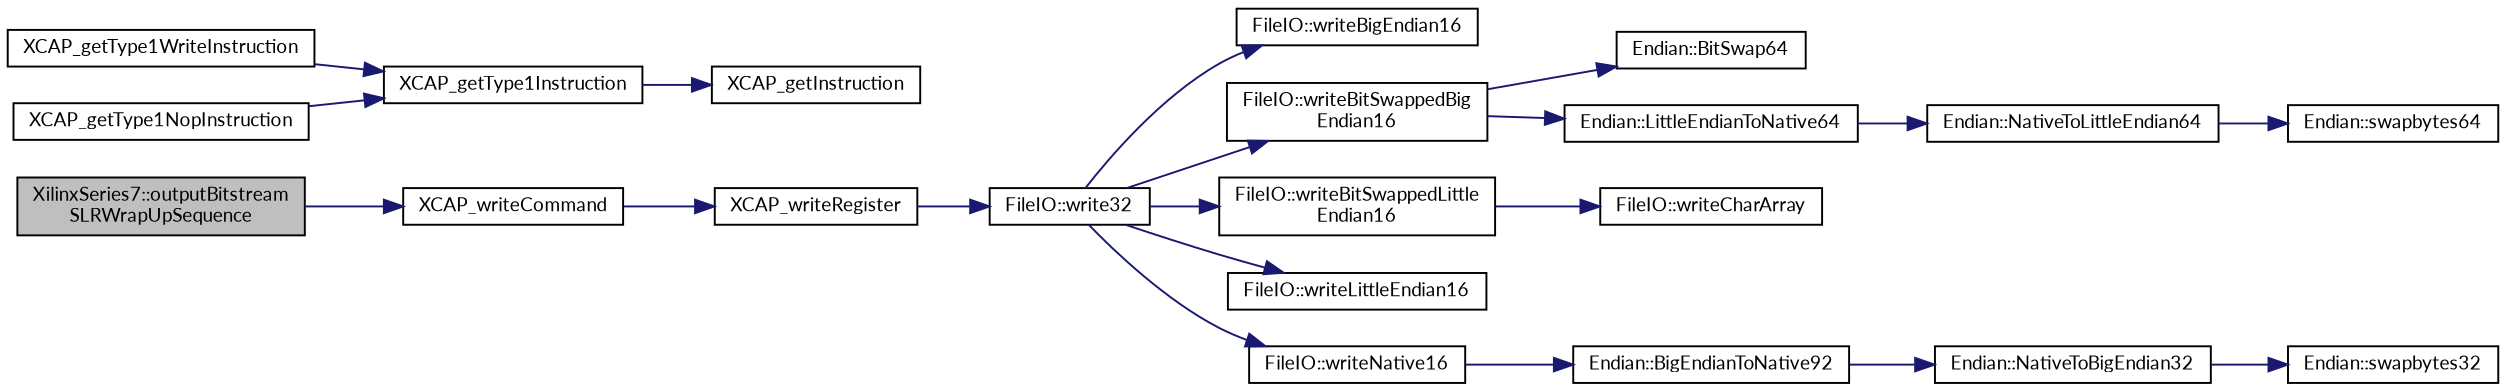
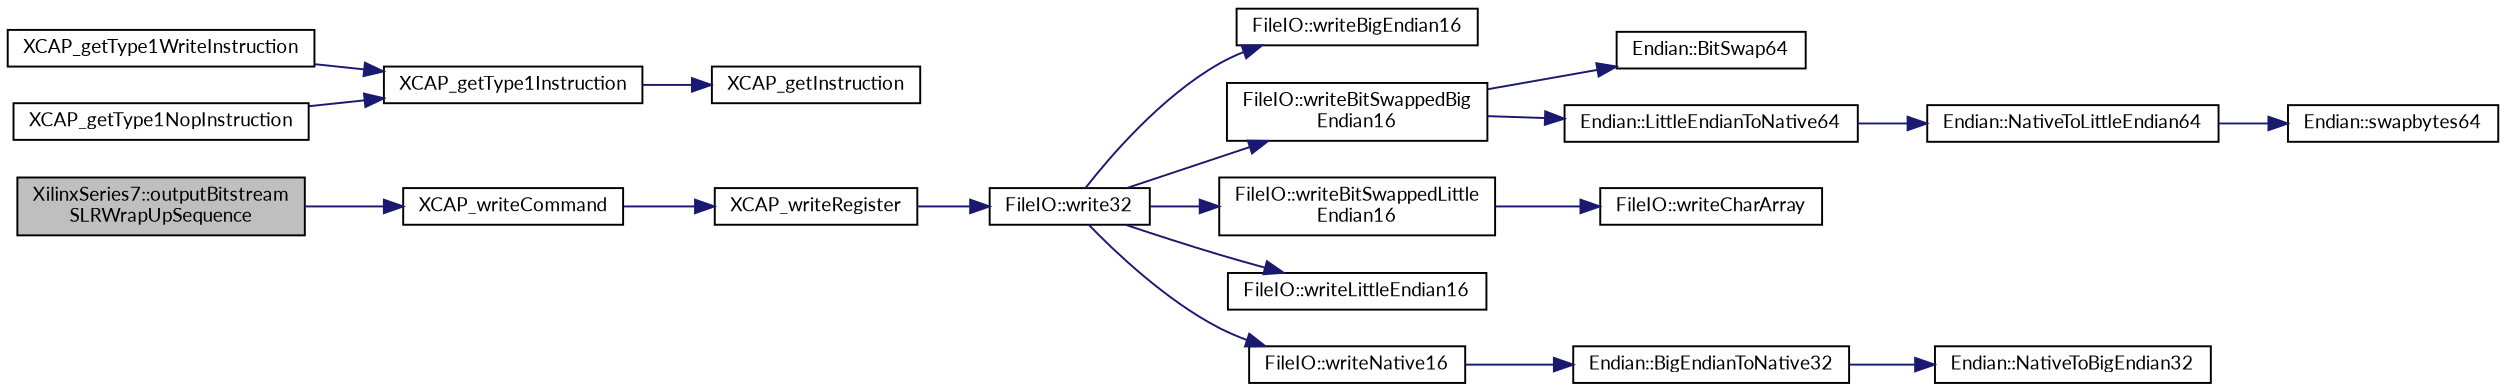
(1711, 365) -> (1711, 365)
(2393, 365) -> none
